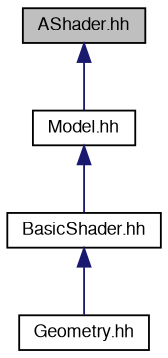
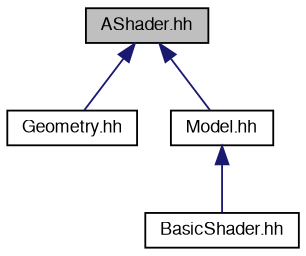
(84, 291) -> (104, 84)
